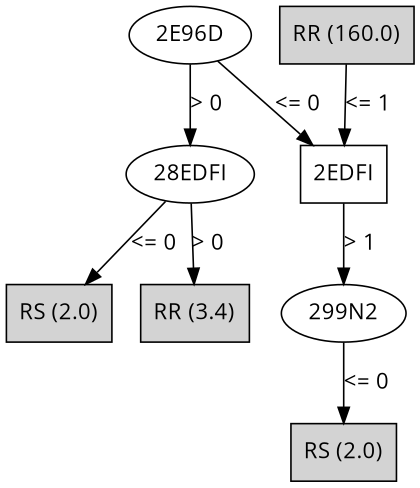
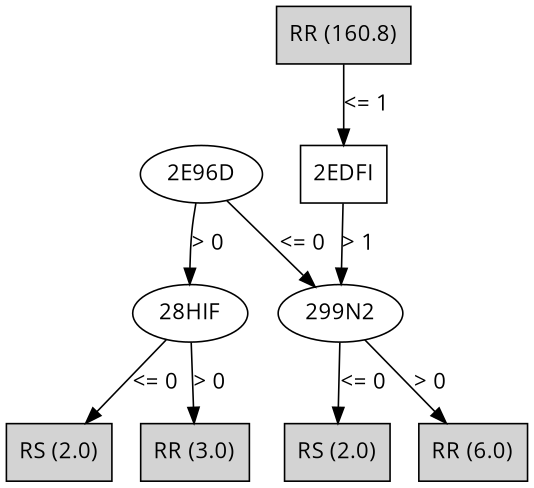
(347, 35) -> (344, 35)
(259, 98) -> (265, 238)
(190, 174) -> (190, 313)
(195, 313) -> (195, 452)
none -> (473, 452)
